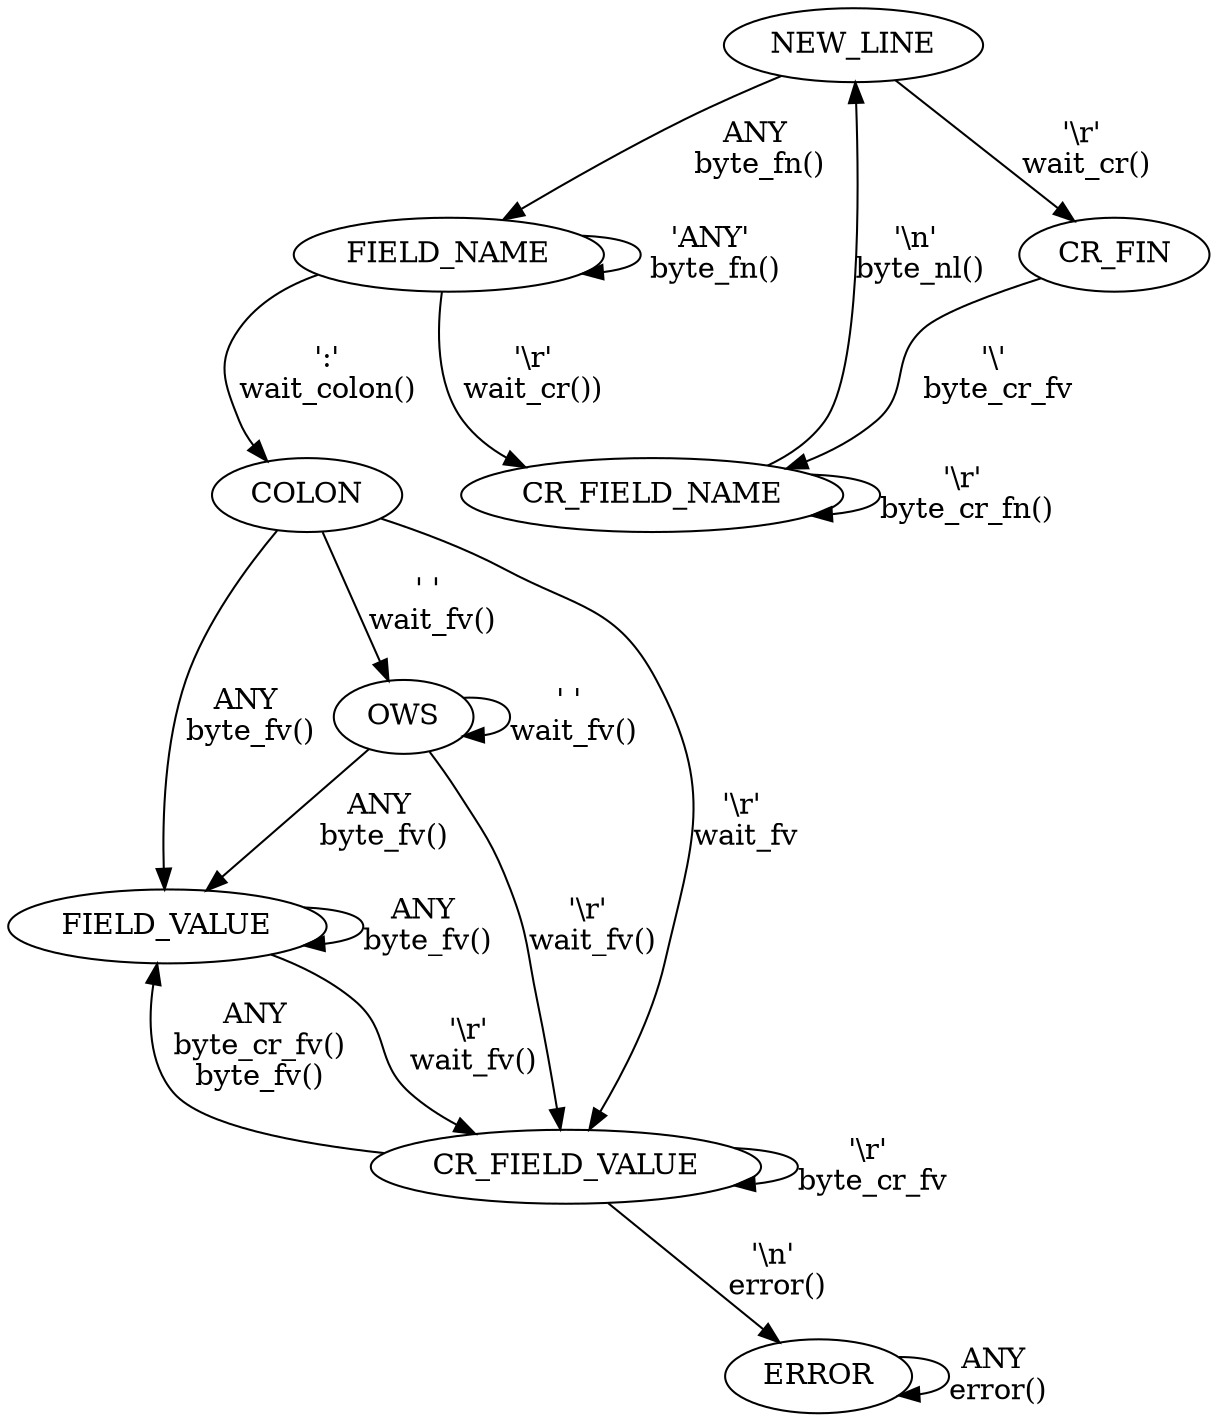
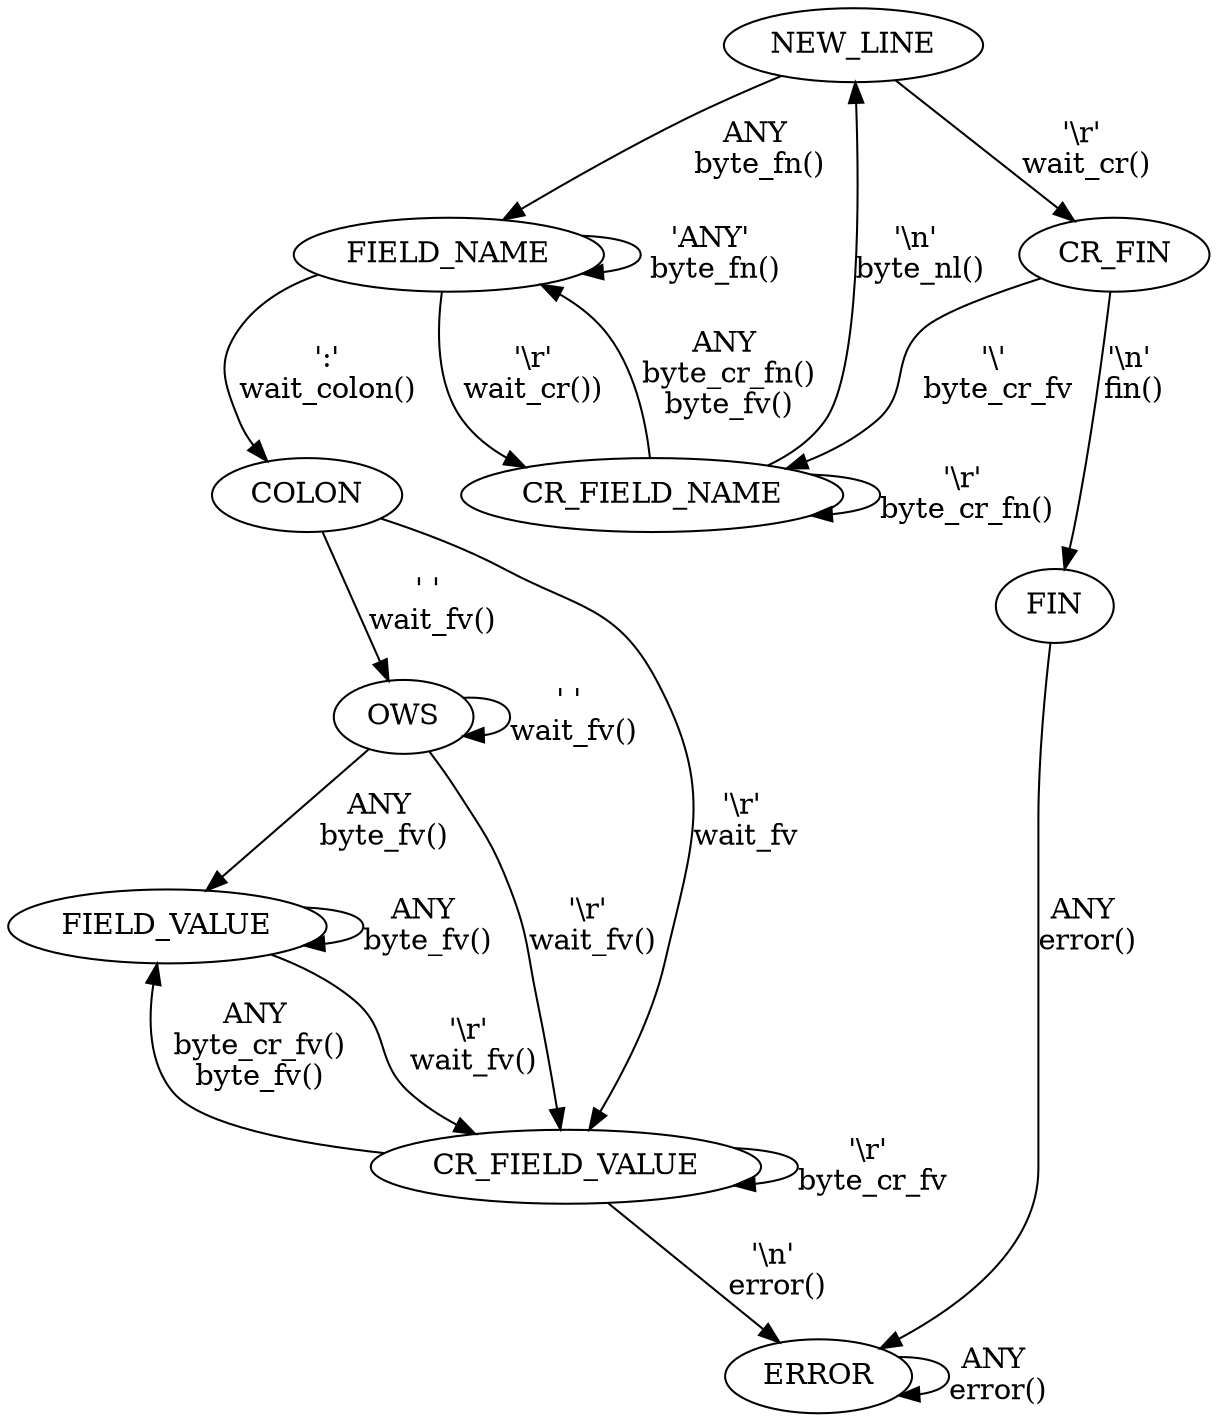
none -> (625, 364)
none -> (1055, 606)
(184, 687) -> none
